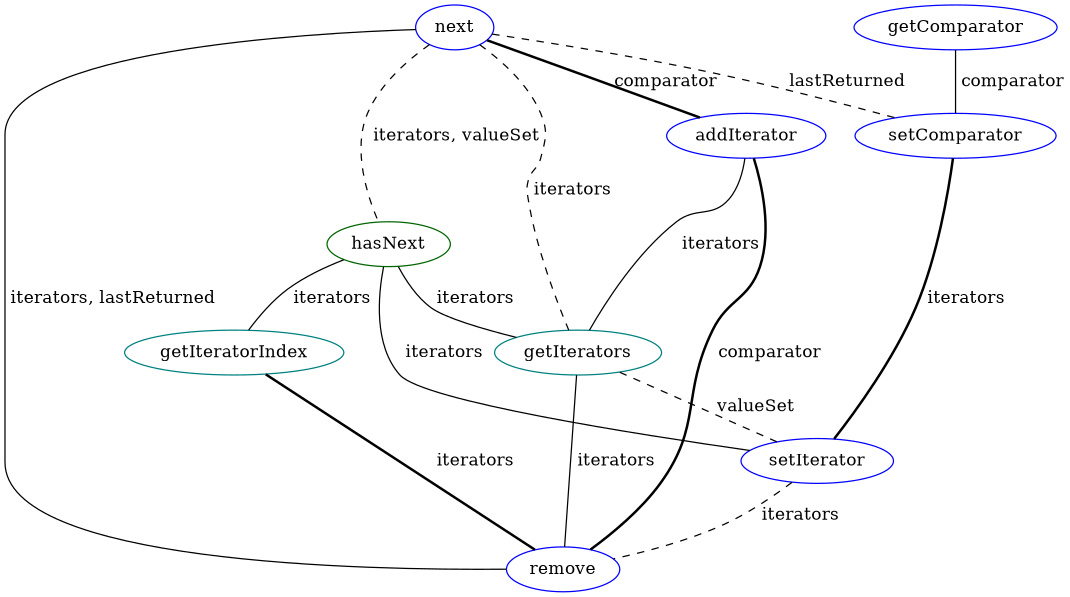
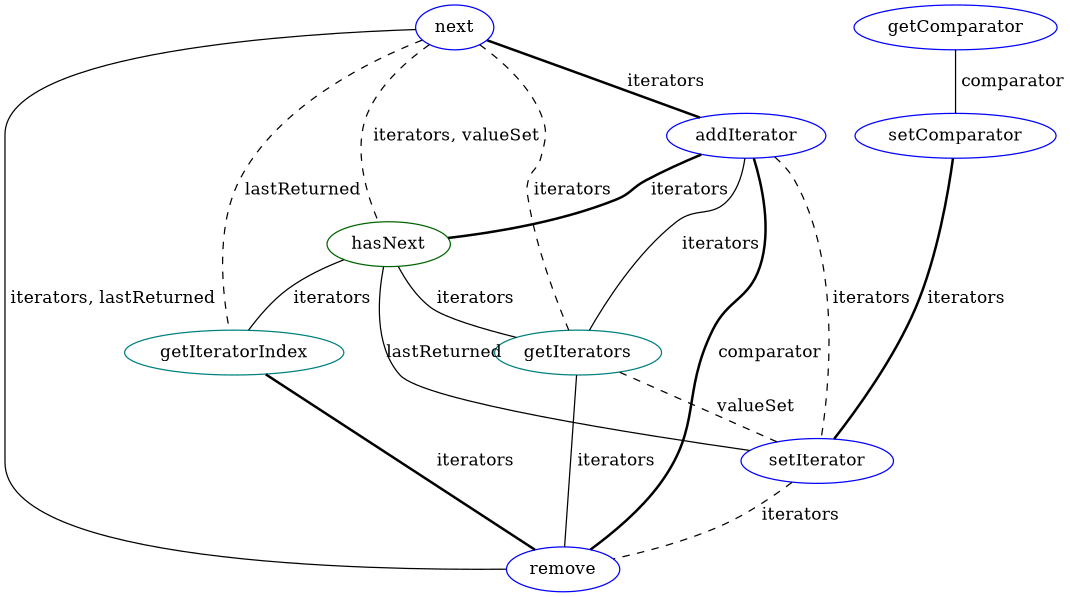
(695, 69) -> (262, 146)
(663, 82) -> (663, 82)
none -> (580, 212)
none -> (826, 292)
(442, 353) -> (442, 353)
